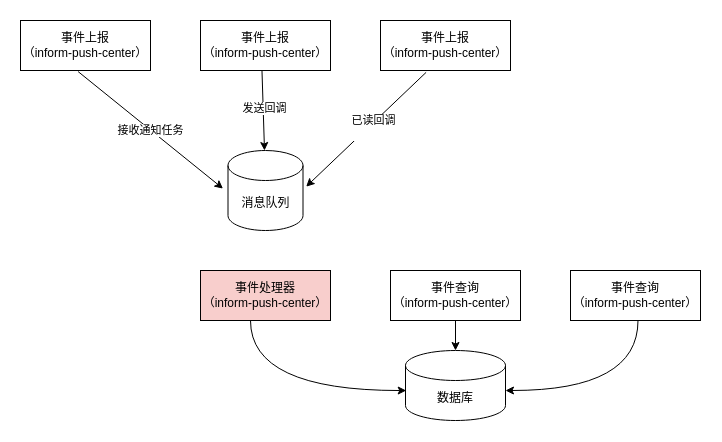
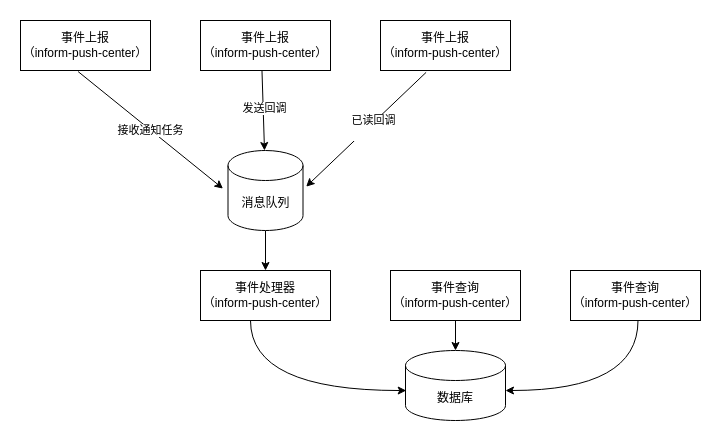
none -> (266, 247)
(266, 296) -> (266, 296)
